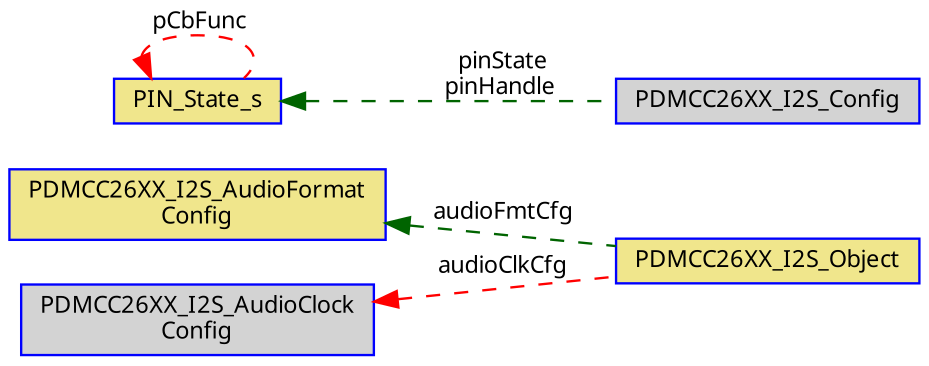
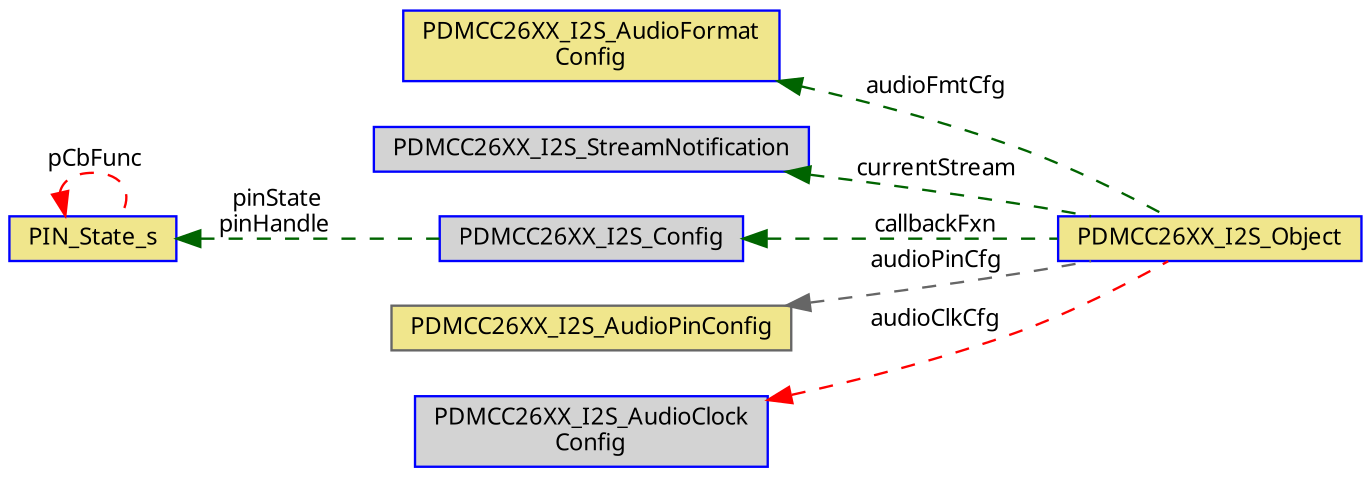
none -> (591, 149)
none -> (912, 239)
none -> (591, 328)
